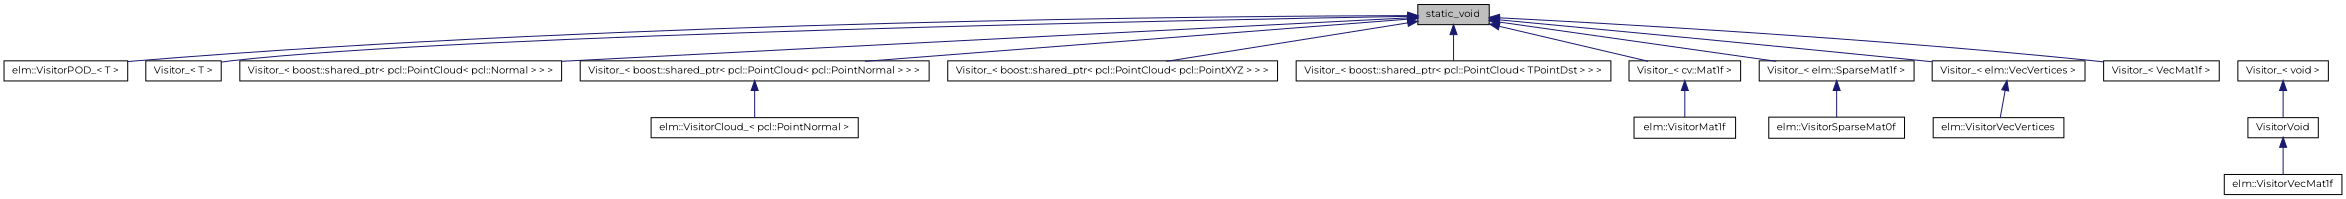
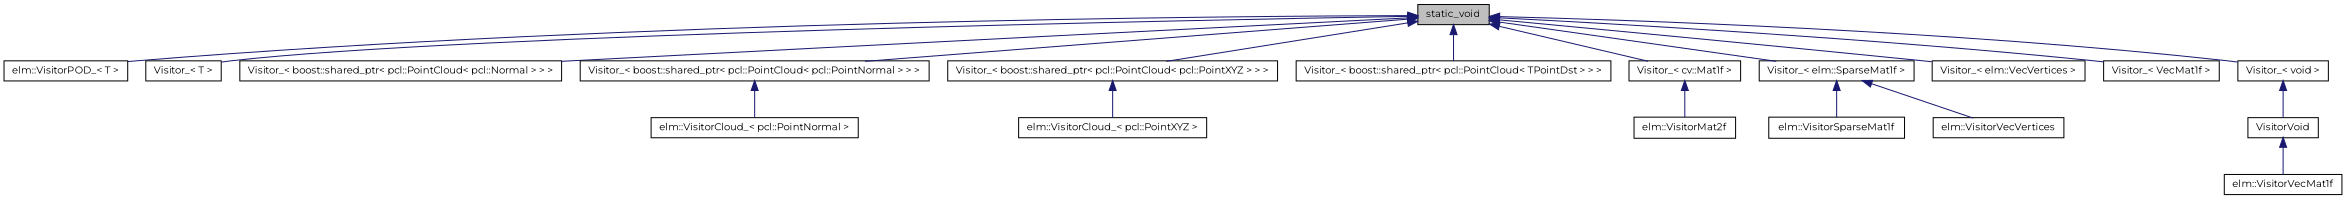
none -> (1869, 32)
(2003, 104) -> (1922, 101)
none -> (1113, 128)
(1685, 128) -> (1685, 128)
(1837, 128) -> (1837, 128)
